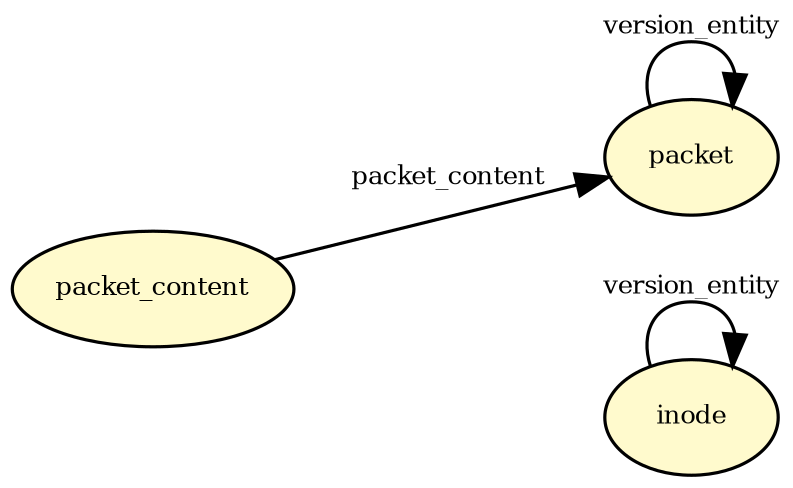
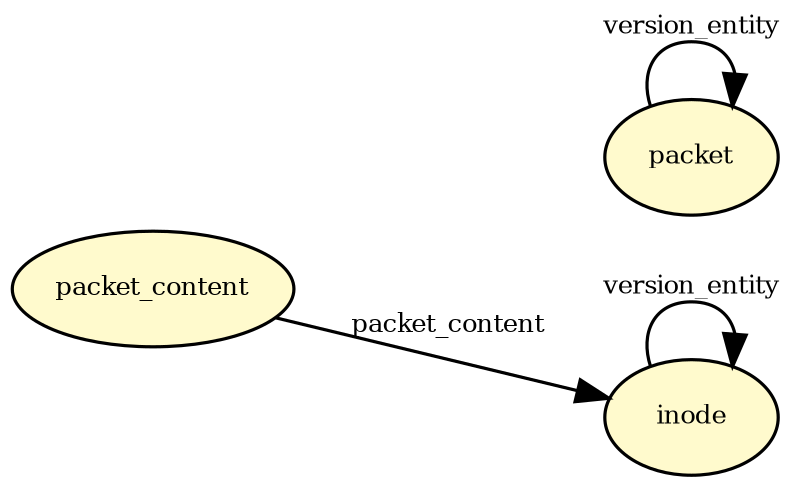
(425, 222) -> (426, 354)
